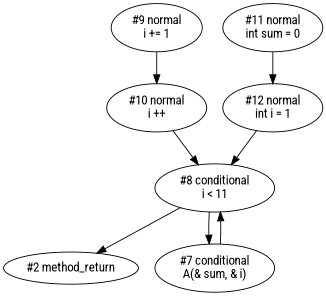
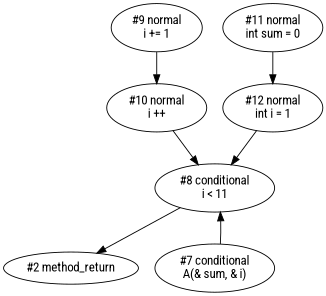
(209, 223) -> none
